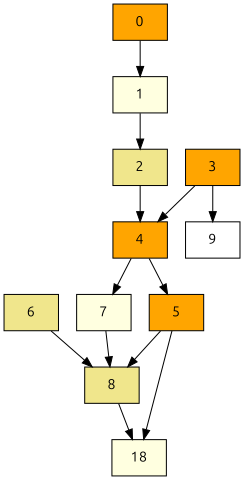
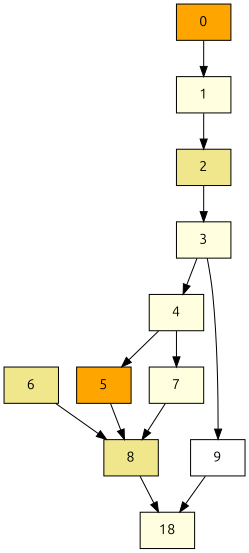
(213, 167) -> (204, 240)
(140, 199) -> (204, 199)
(140, 240) -> (176, 313)
(159, 380) -> (196, 490)
